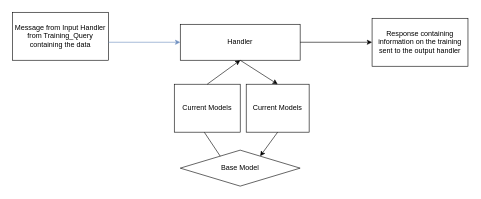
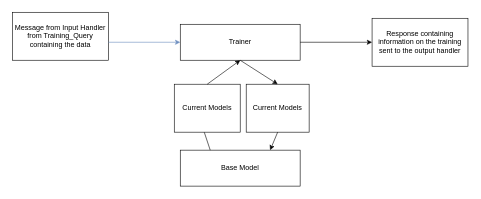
(240, 42) -> (240, 42)
(240, 168) -> (240, 168)
